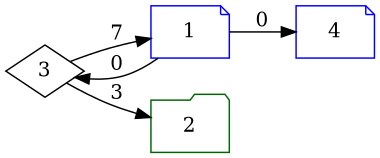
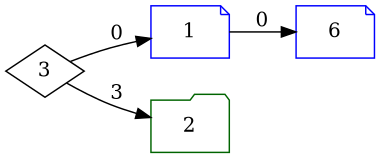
(335, 32) -> (335, 32)
(118, 34) -> (118, 34)
(126, 75) -> none
